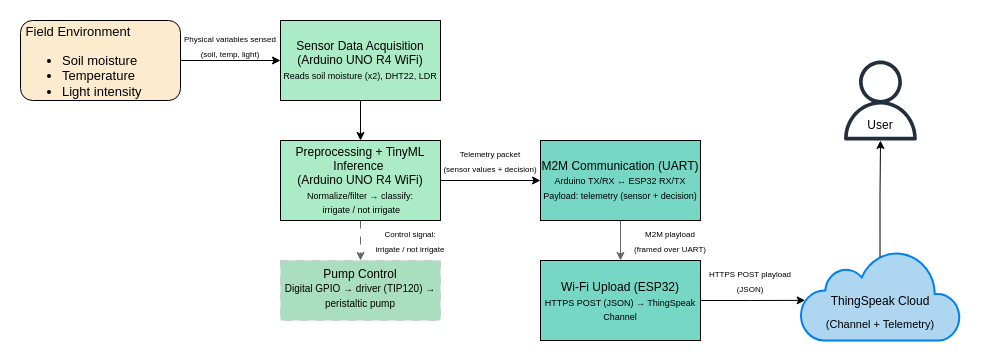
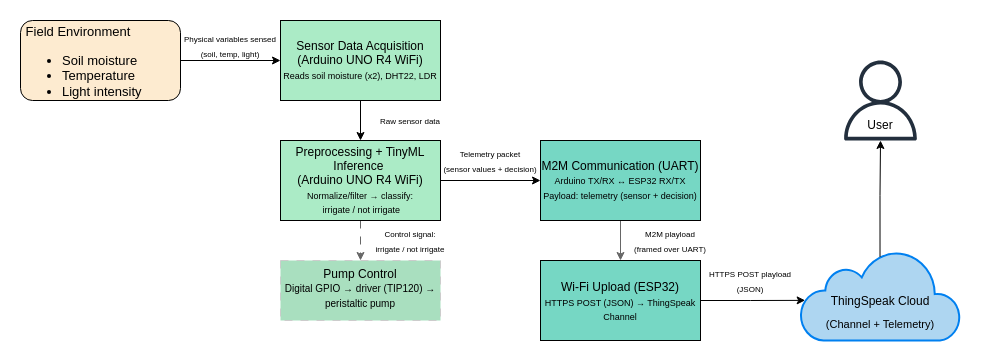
none -> (411, 121)
